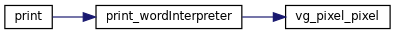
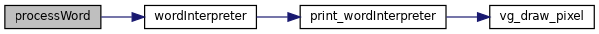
(29, 17) -> (201, 17)
none -> (53, 17)
(338, 17) -> (542, 17)
